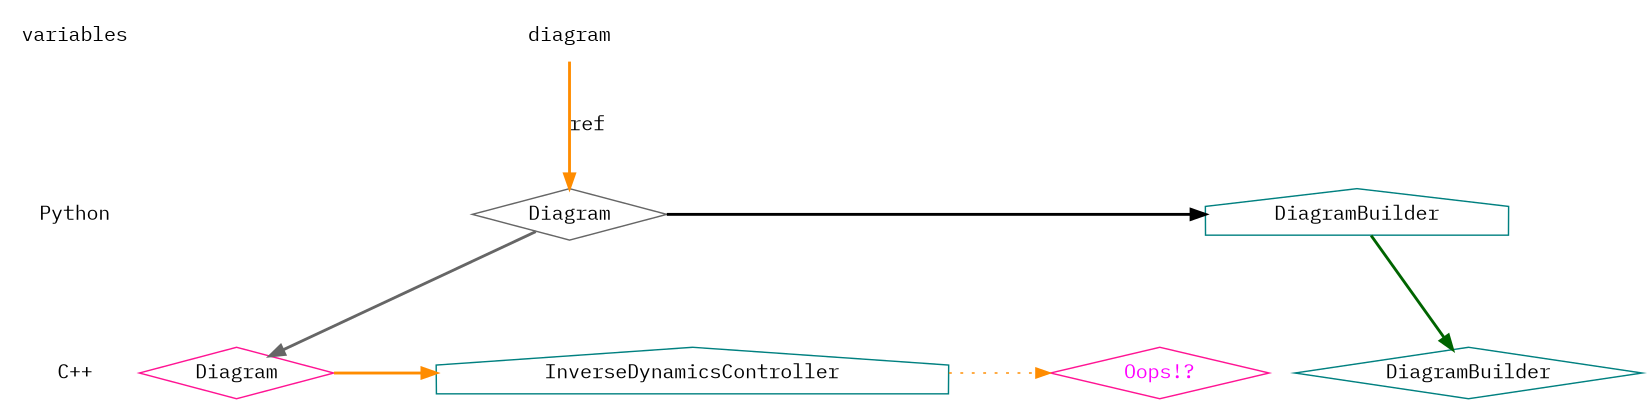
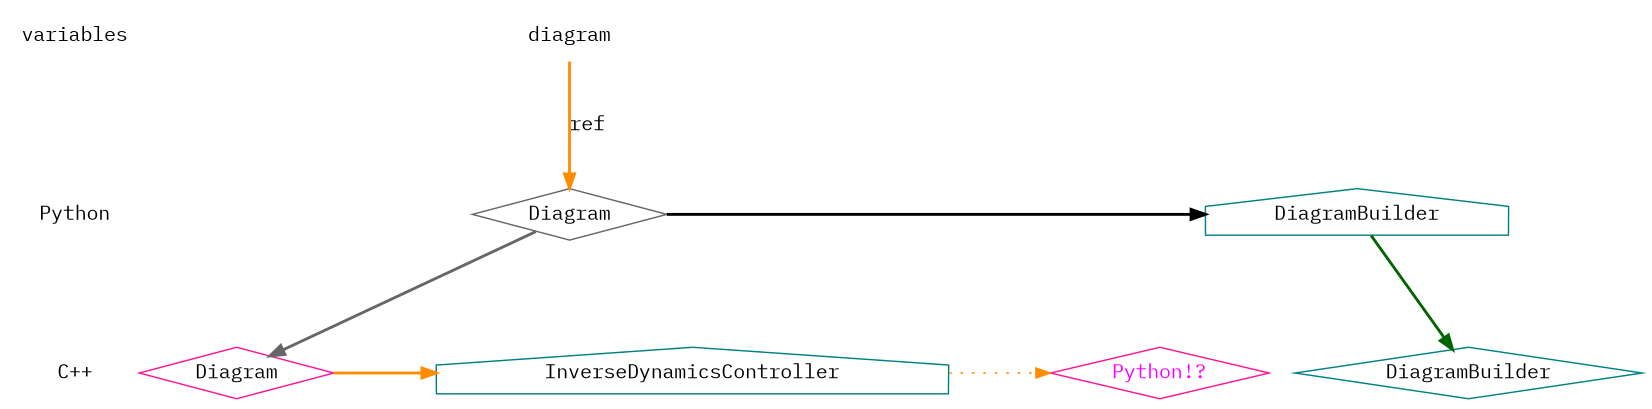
(1160, 373) -> (1160, 373)
